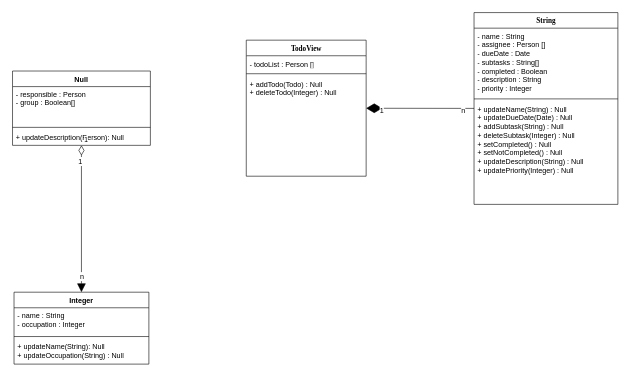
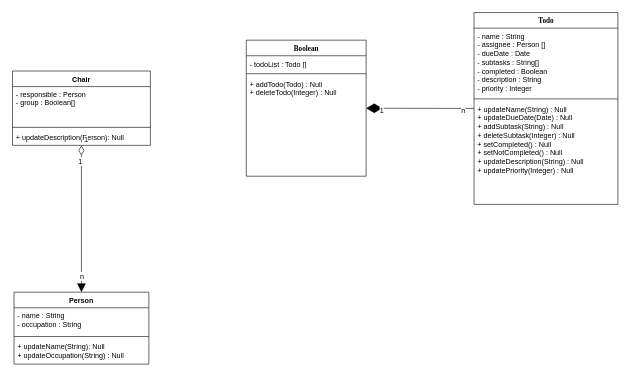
(547, 21) -> (547, 21)
(307, 49) -> (307, 49)
(289, 65) -> (285, 65)
(81, 79) -> (81, 79)
(81, 301) -> (81, 301)
(43, 316) -> (43, 316)
